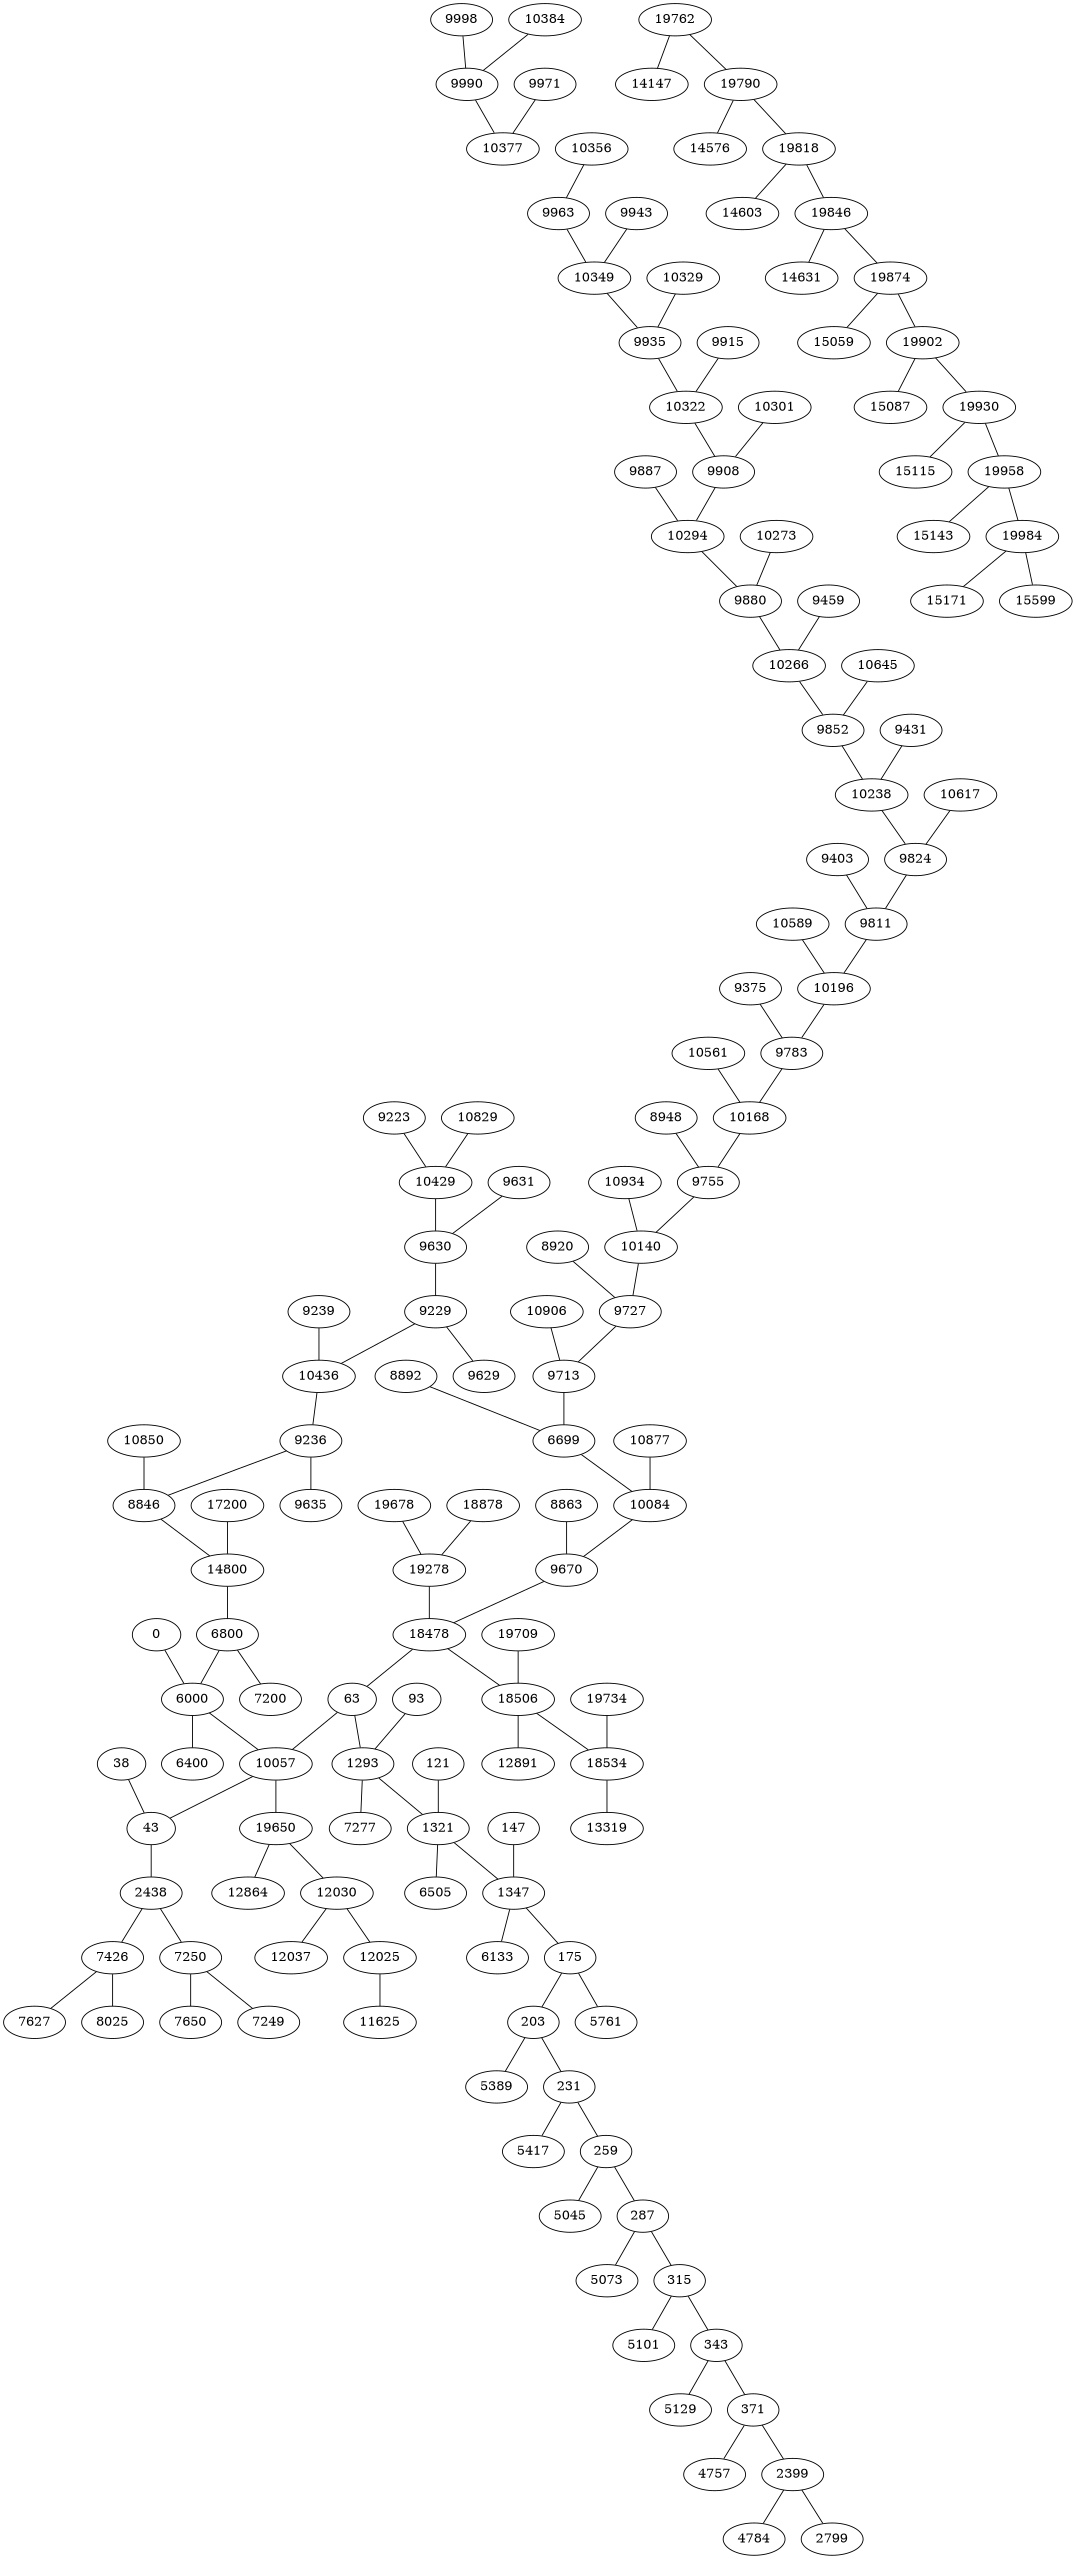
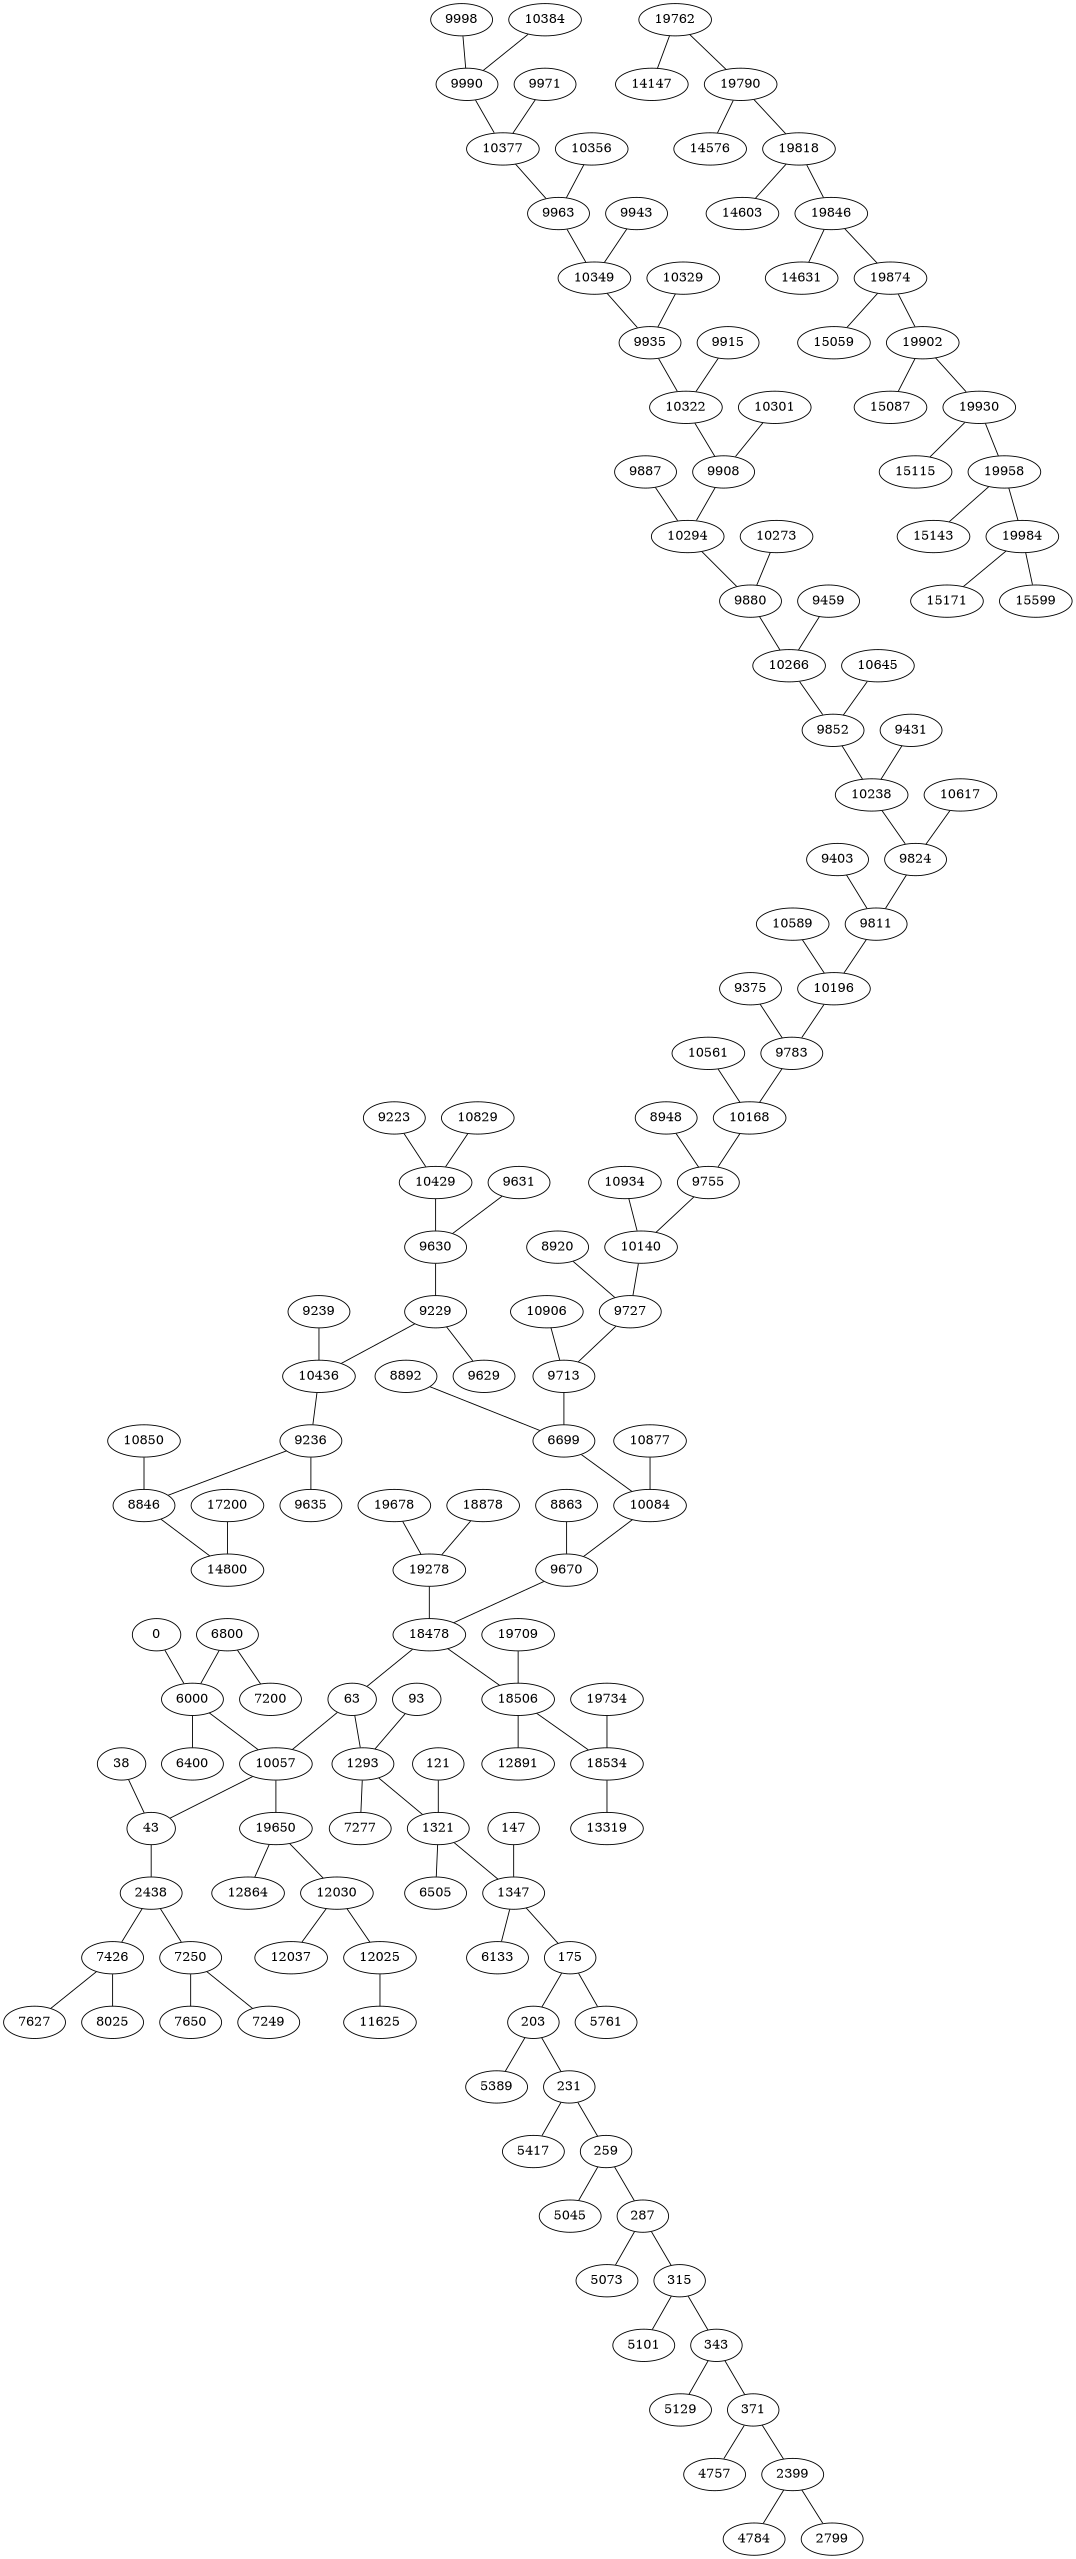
none -> (531, 181)
(227, 1603) -> none
